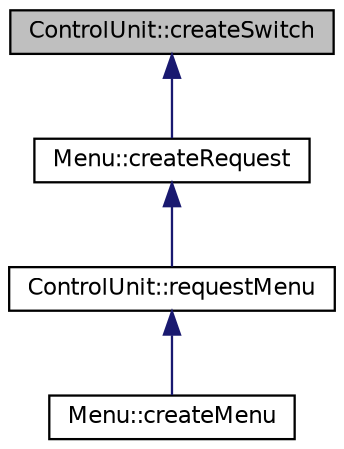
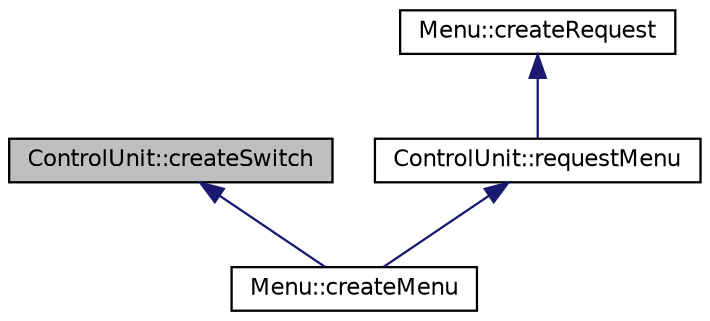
(172, 108) -> (272, 231)
